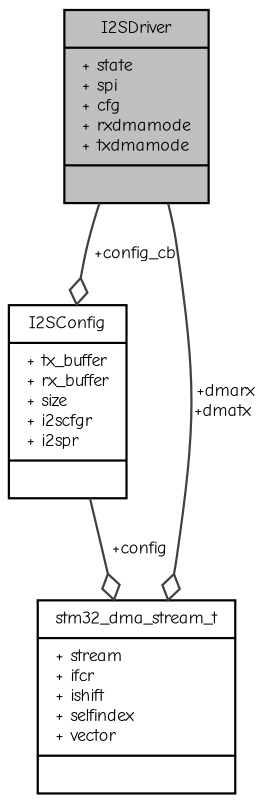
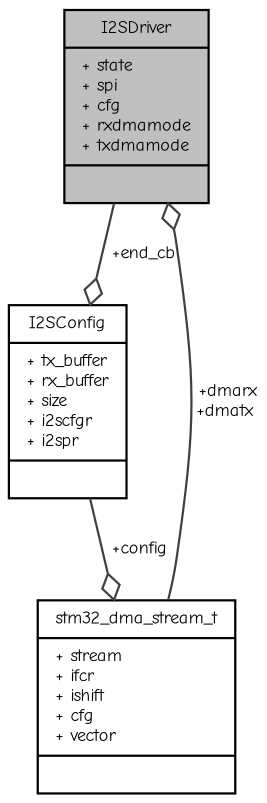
(132, 254) -> (141, 254)
(191, 388) -> (191, 415)
(95, 716) -> (75, 716)
